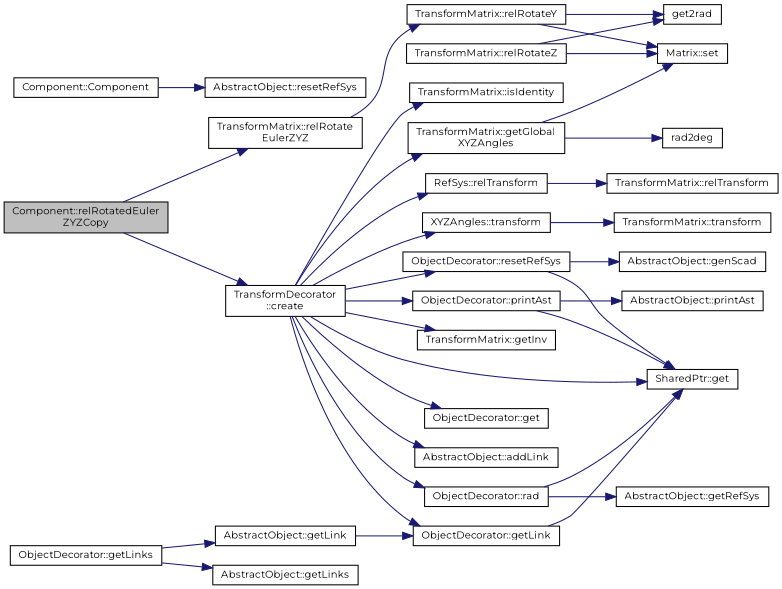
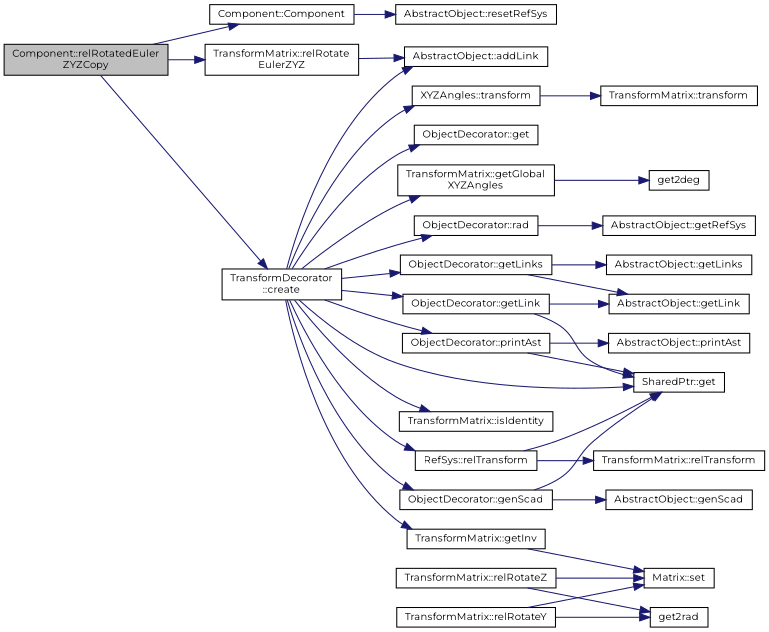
none -> (191, 35)
(383, 75) -> (376, 58)
(604, 98) -> (581, 559)
(693, 138) -> (679, 180)
(486, 262) -> (476, 500)
none -> (366, 276)
(614, 450) -> (589, 428)
(379, 536) -> (574, 304)
